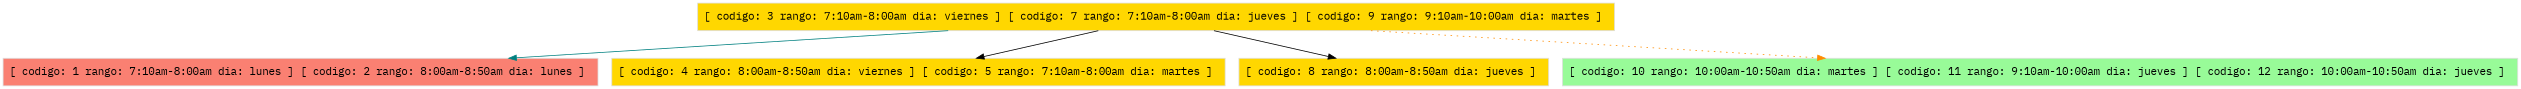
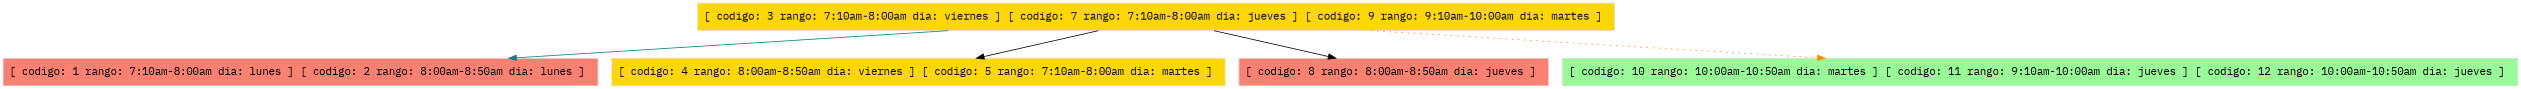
(1394, 72) -> (1394, 72)
